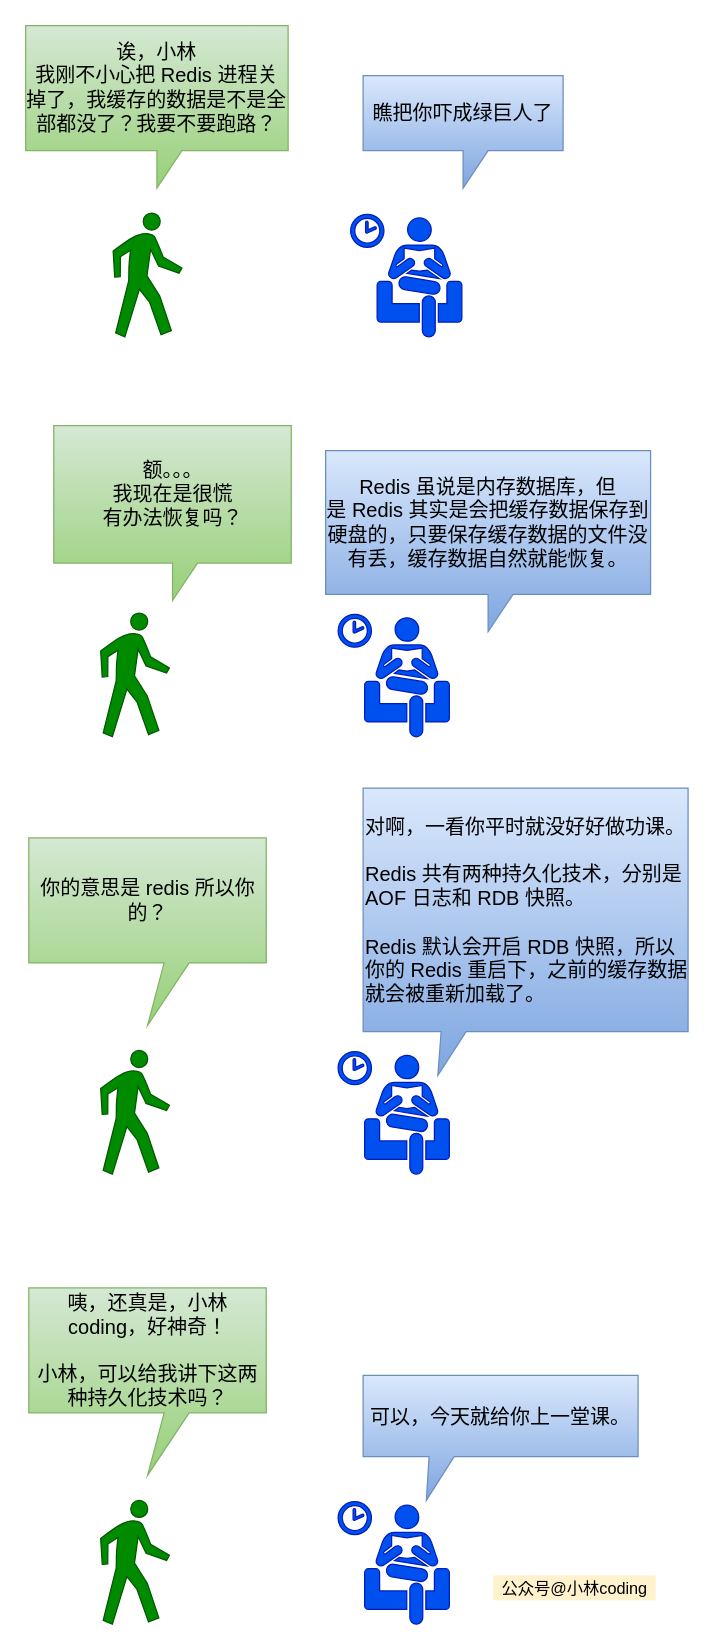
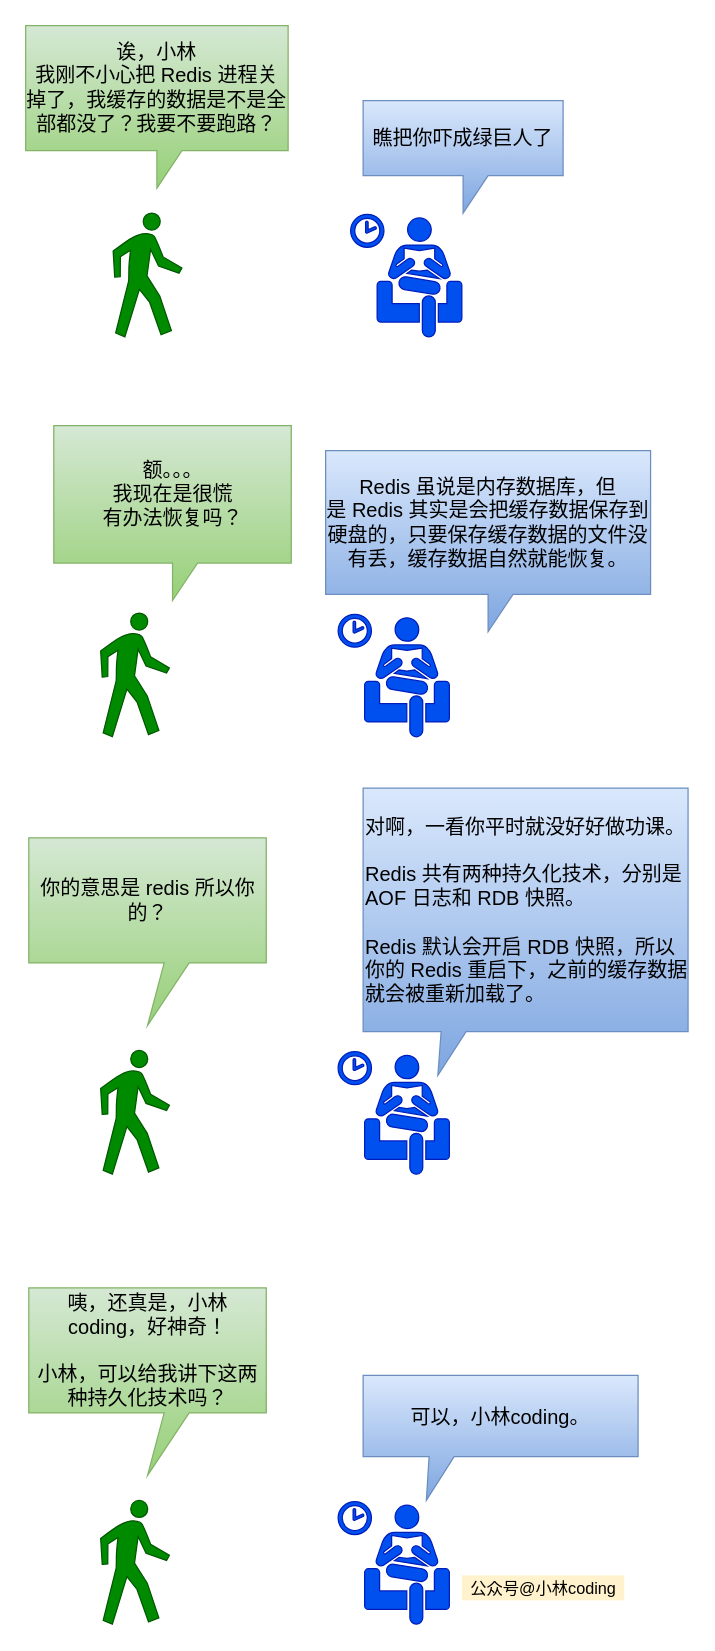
(463, 132) -> (463, 157)
(501, 1417) -> (501, 1417)
(574, 1588) -> (543, 1588)
